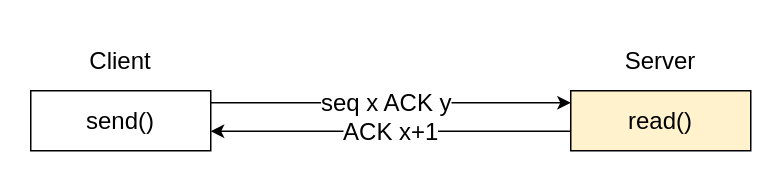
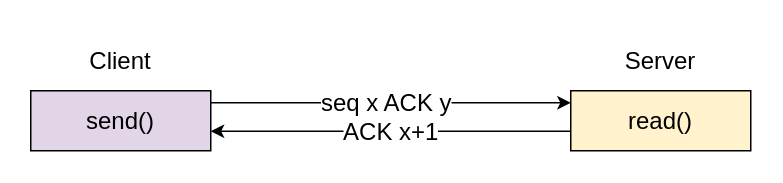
(121, 121) -> (121, 121)
